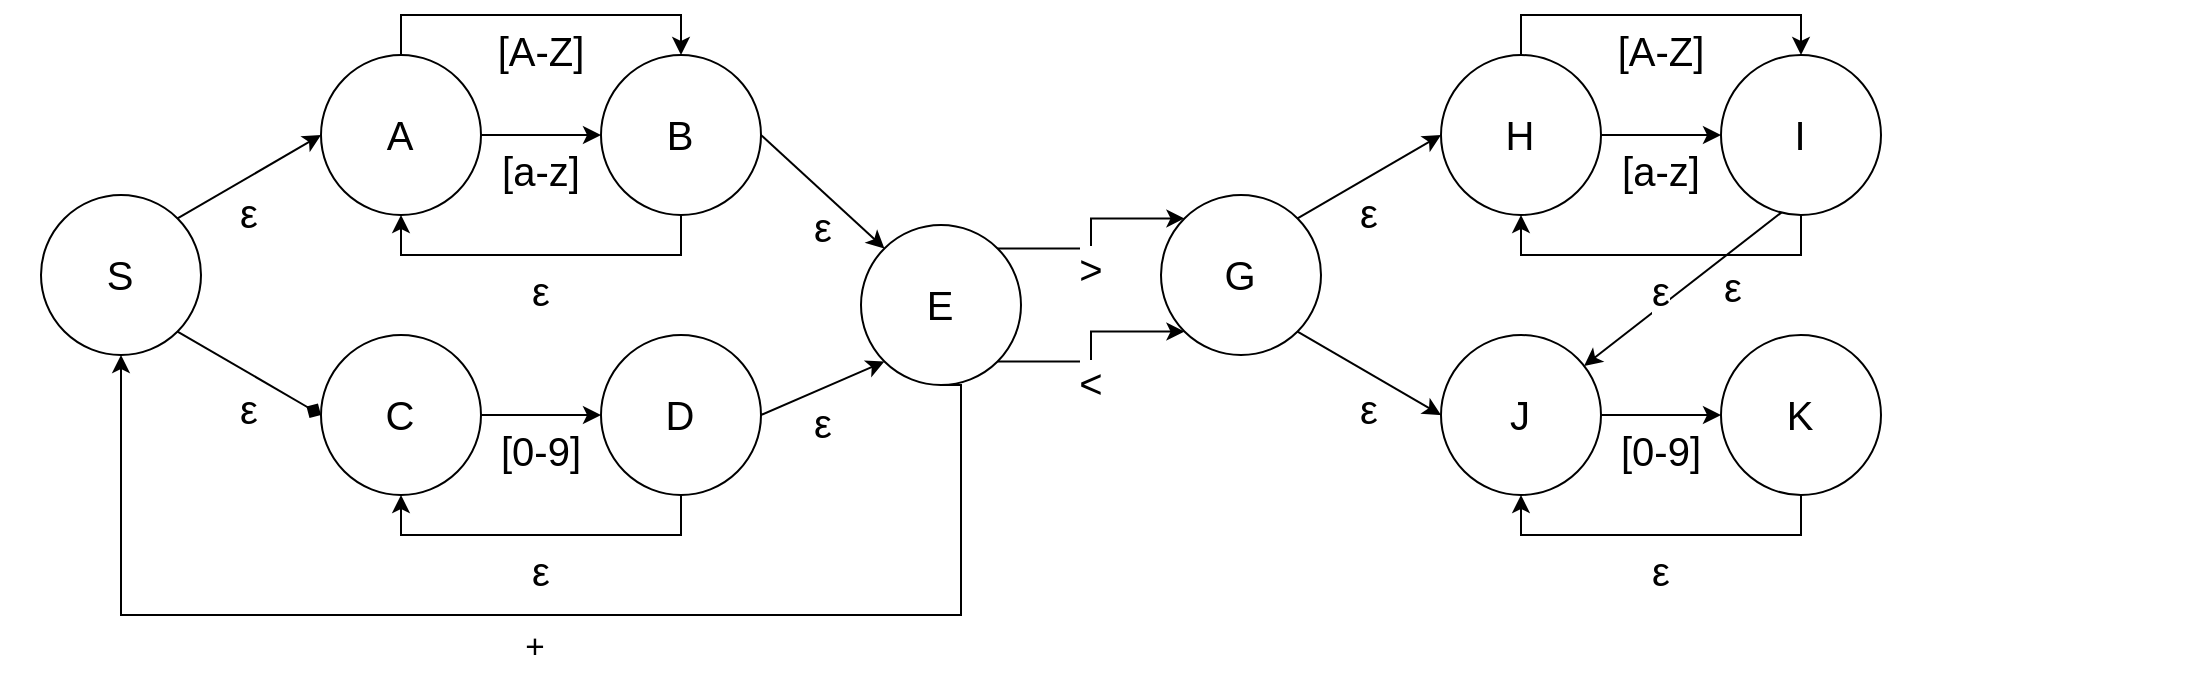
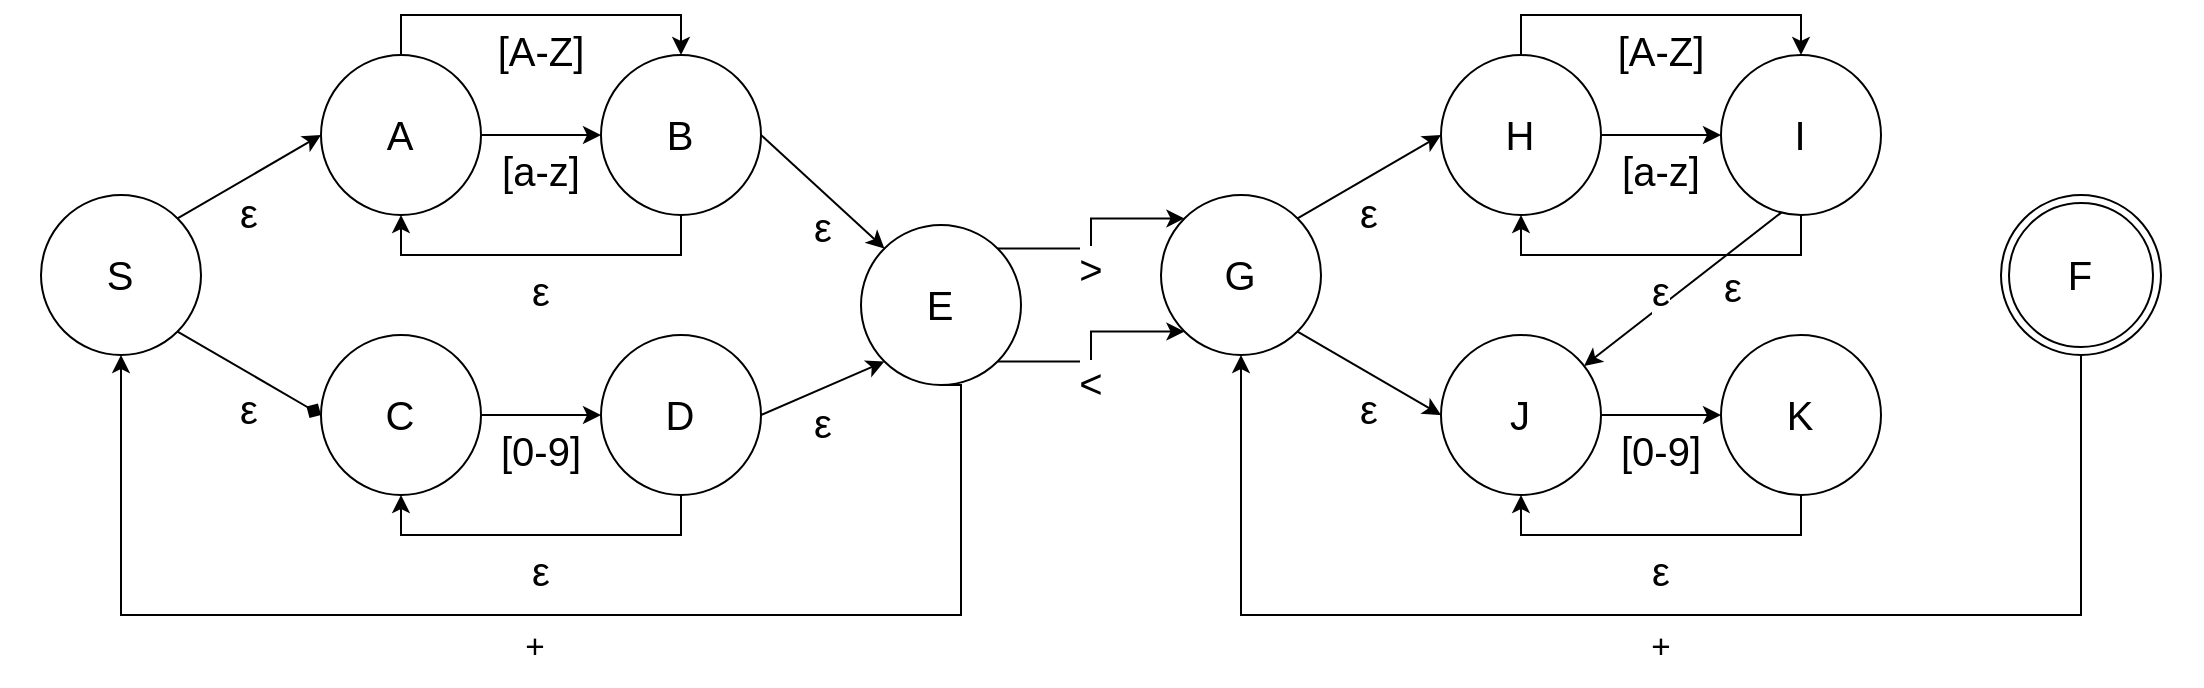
none -> (2081, 275)
none -> (1668, 615)
